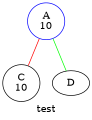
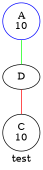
(34, 52) -> (21, 102)
